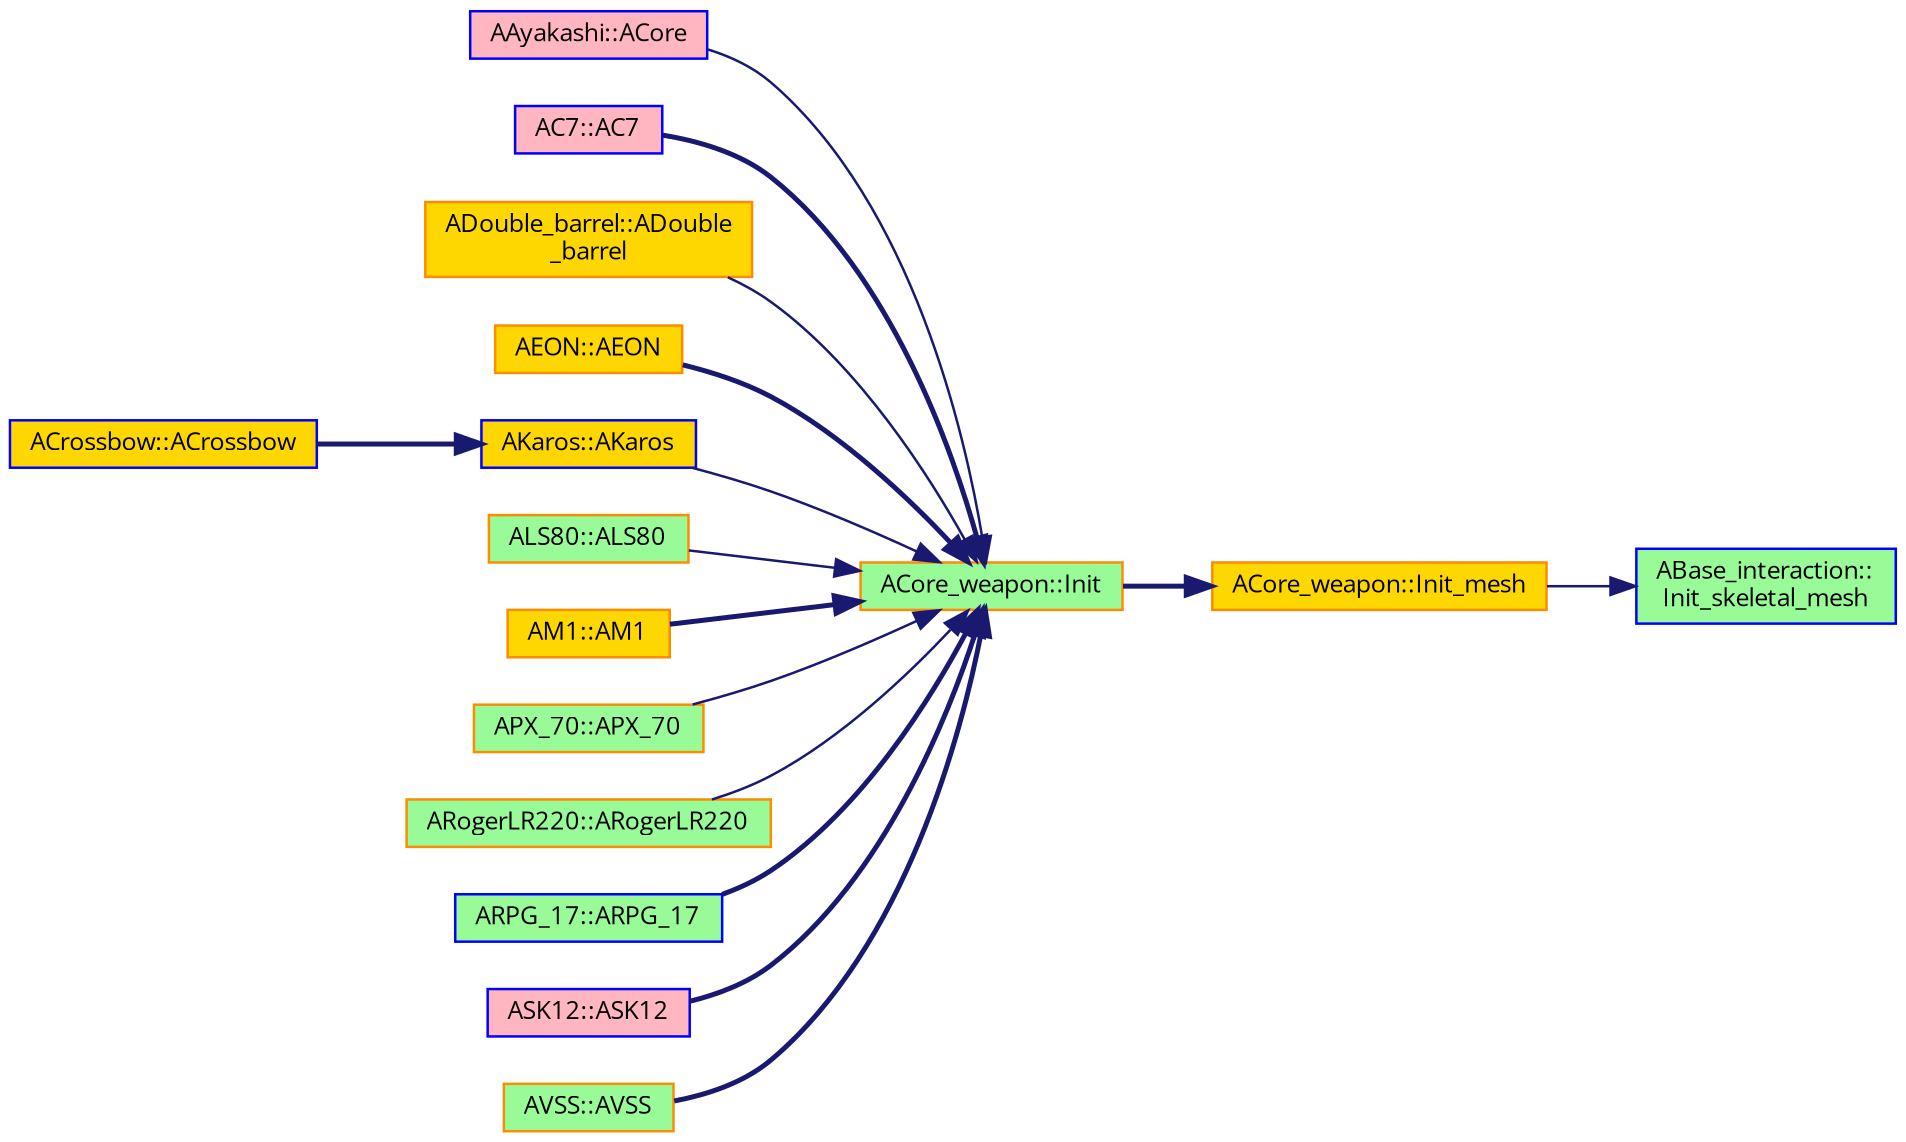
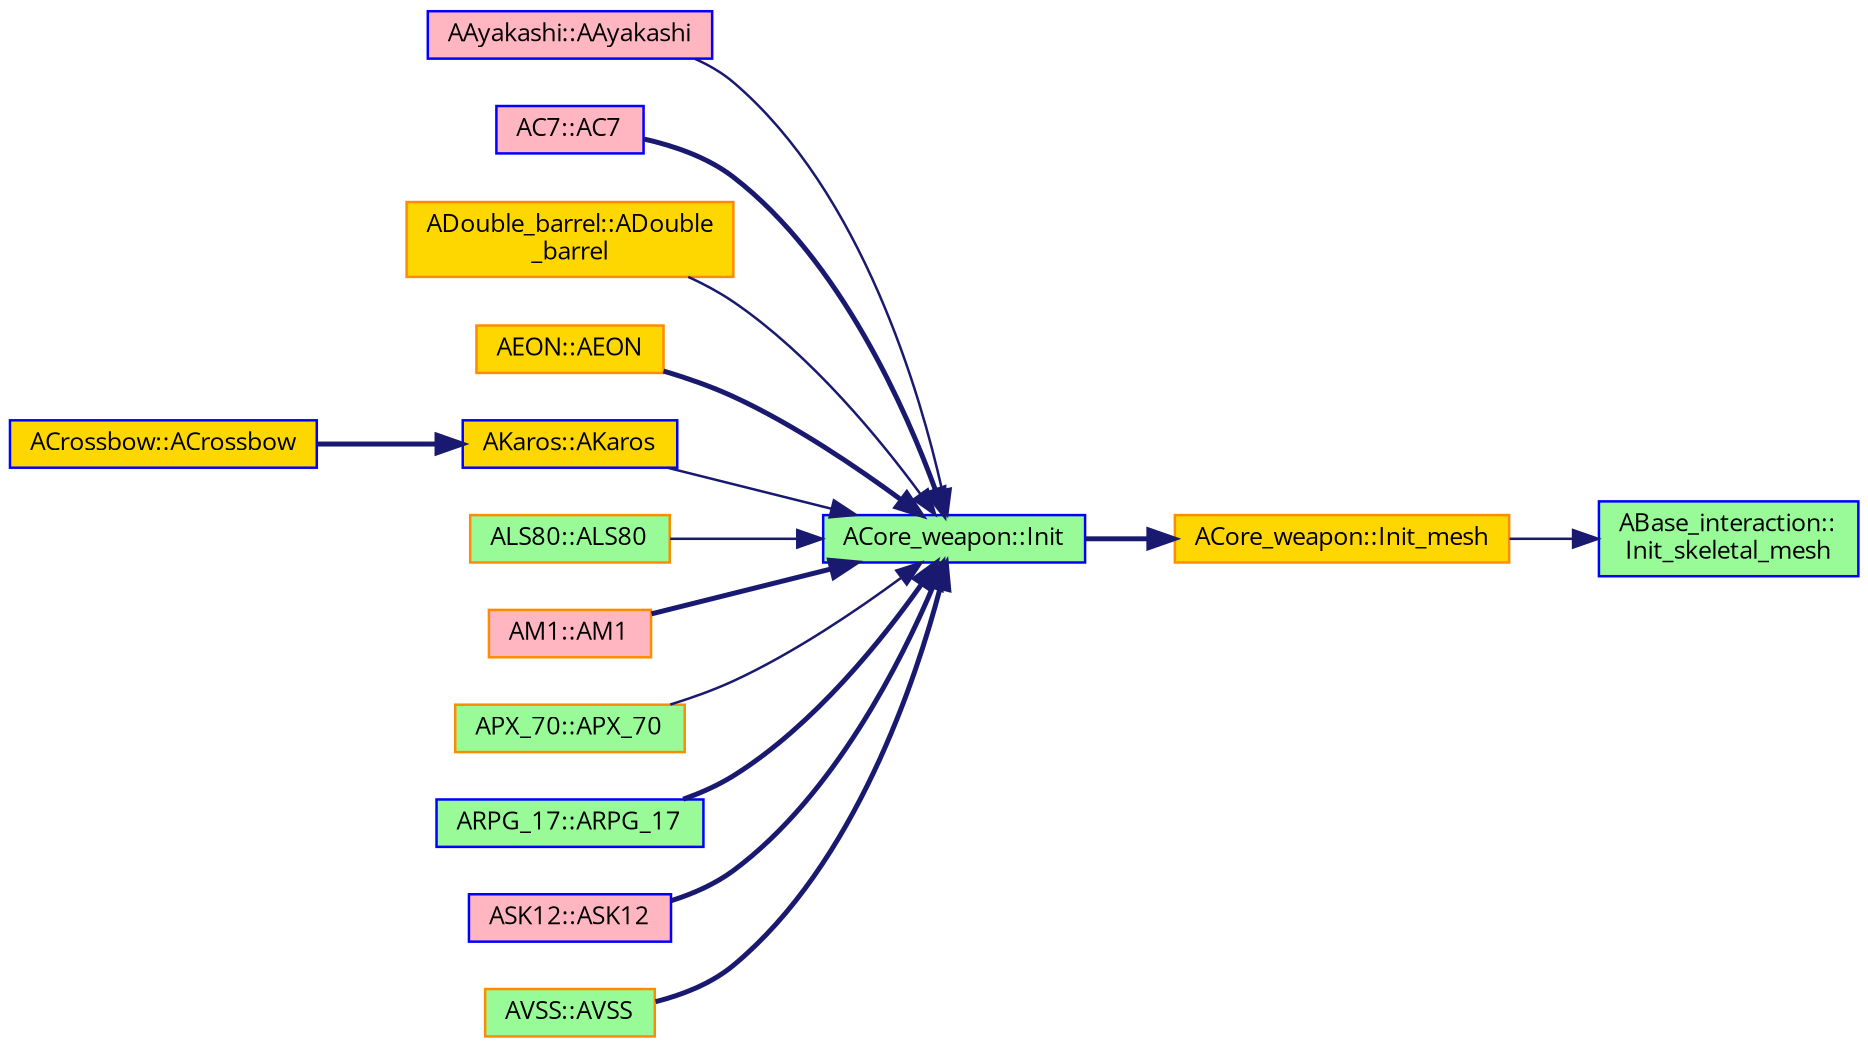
(589, 35) -> (570, 35)
(992, 586) -> (954, 539)
(589, 634) -> (570, 634)
(589, 823) -> none
